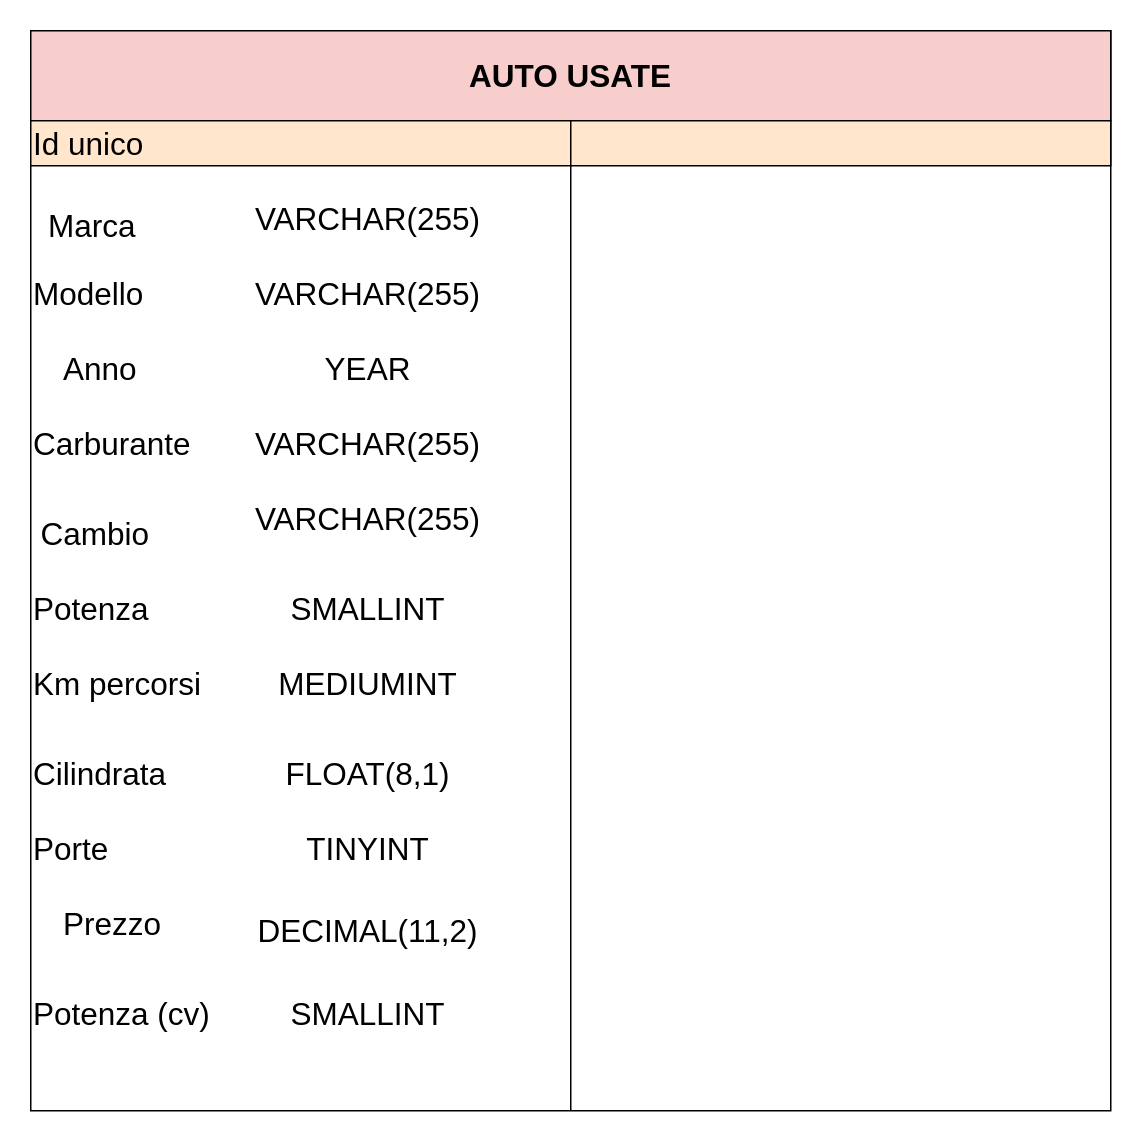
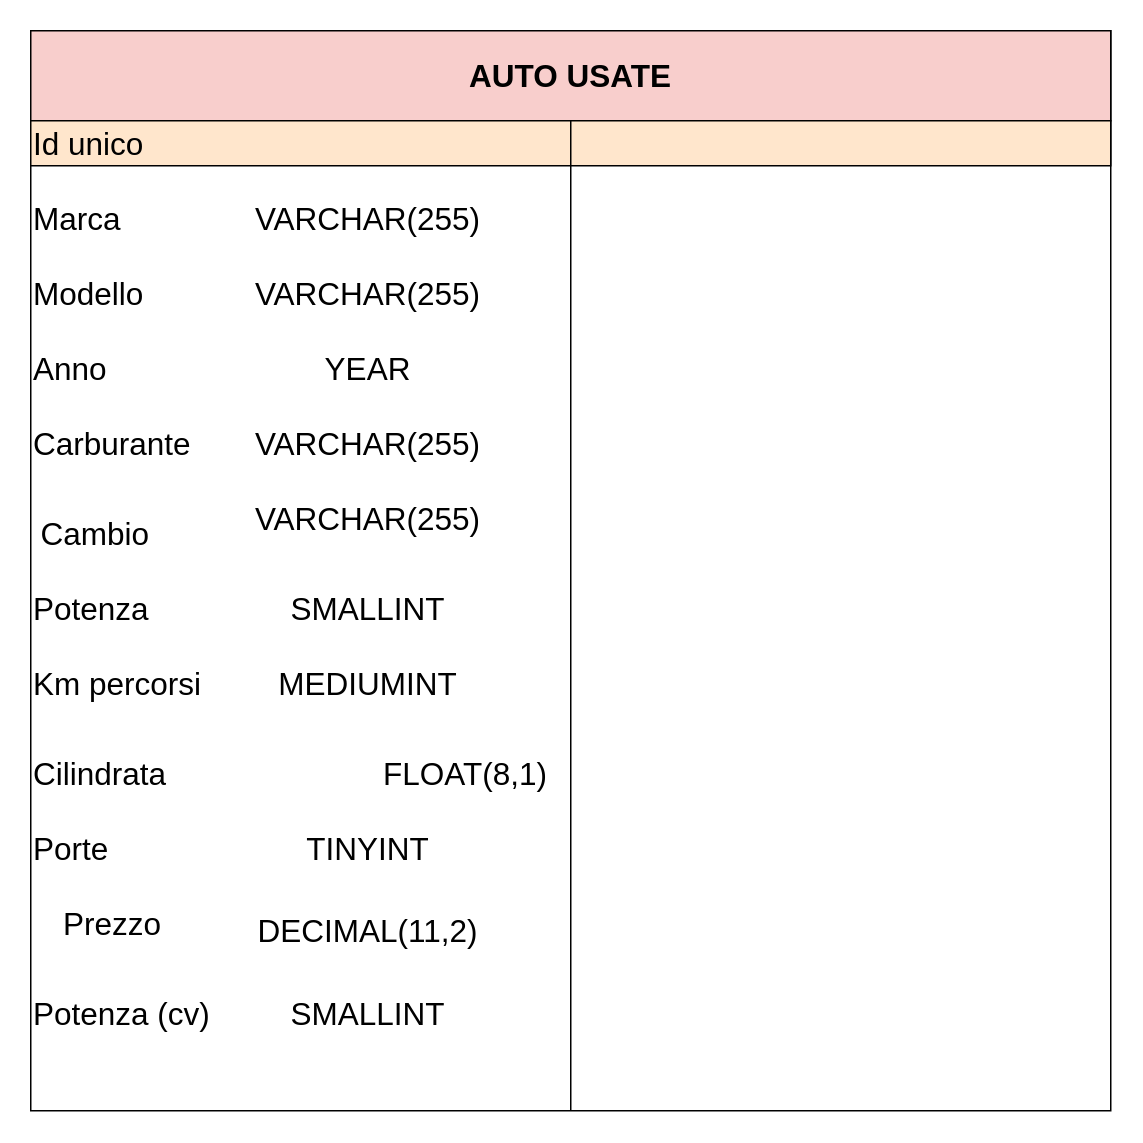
(121, 226) -> (106, 218)
(136, 368) -> (106, 368)
(368, 773) -> (466, 773)
